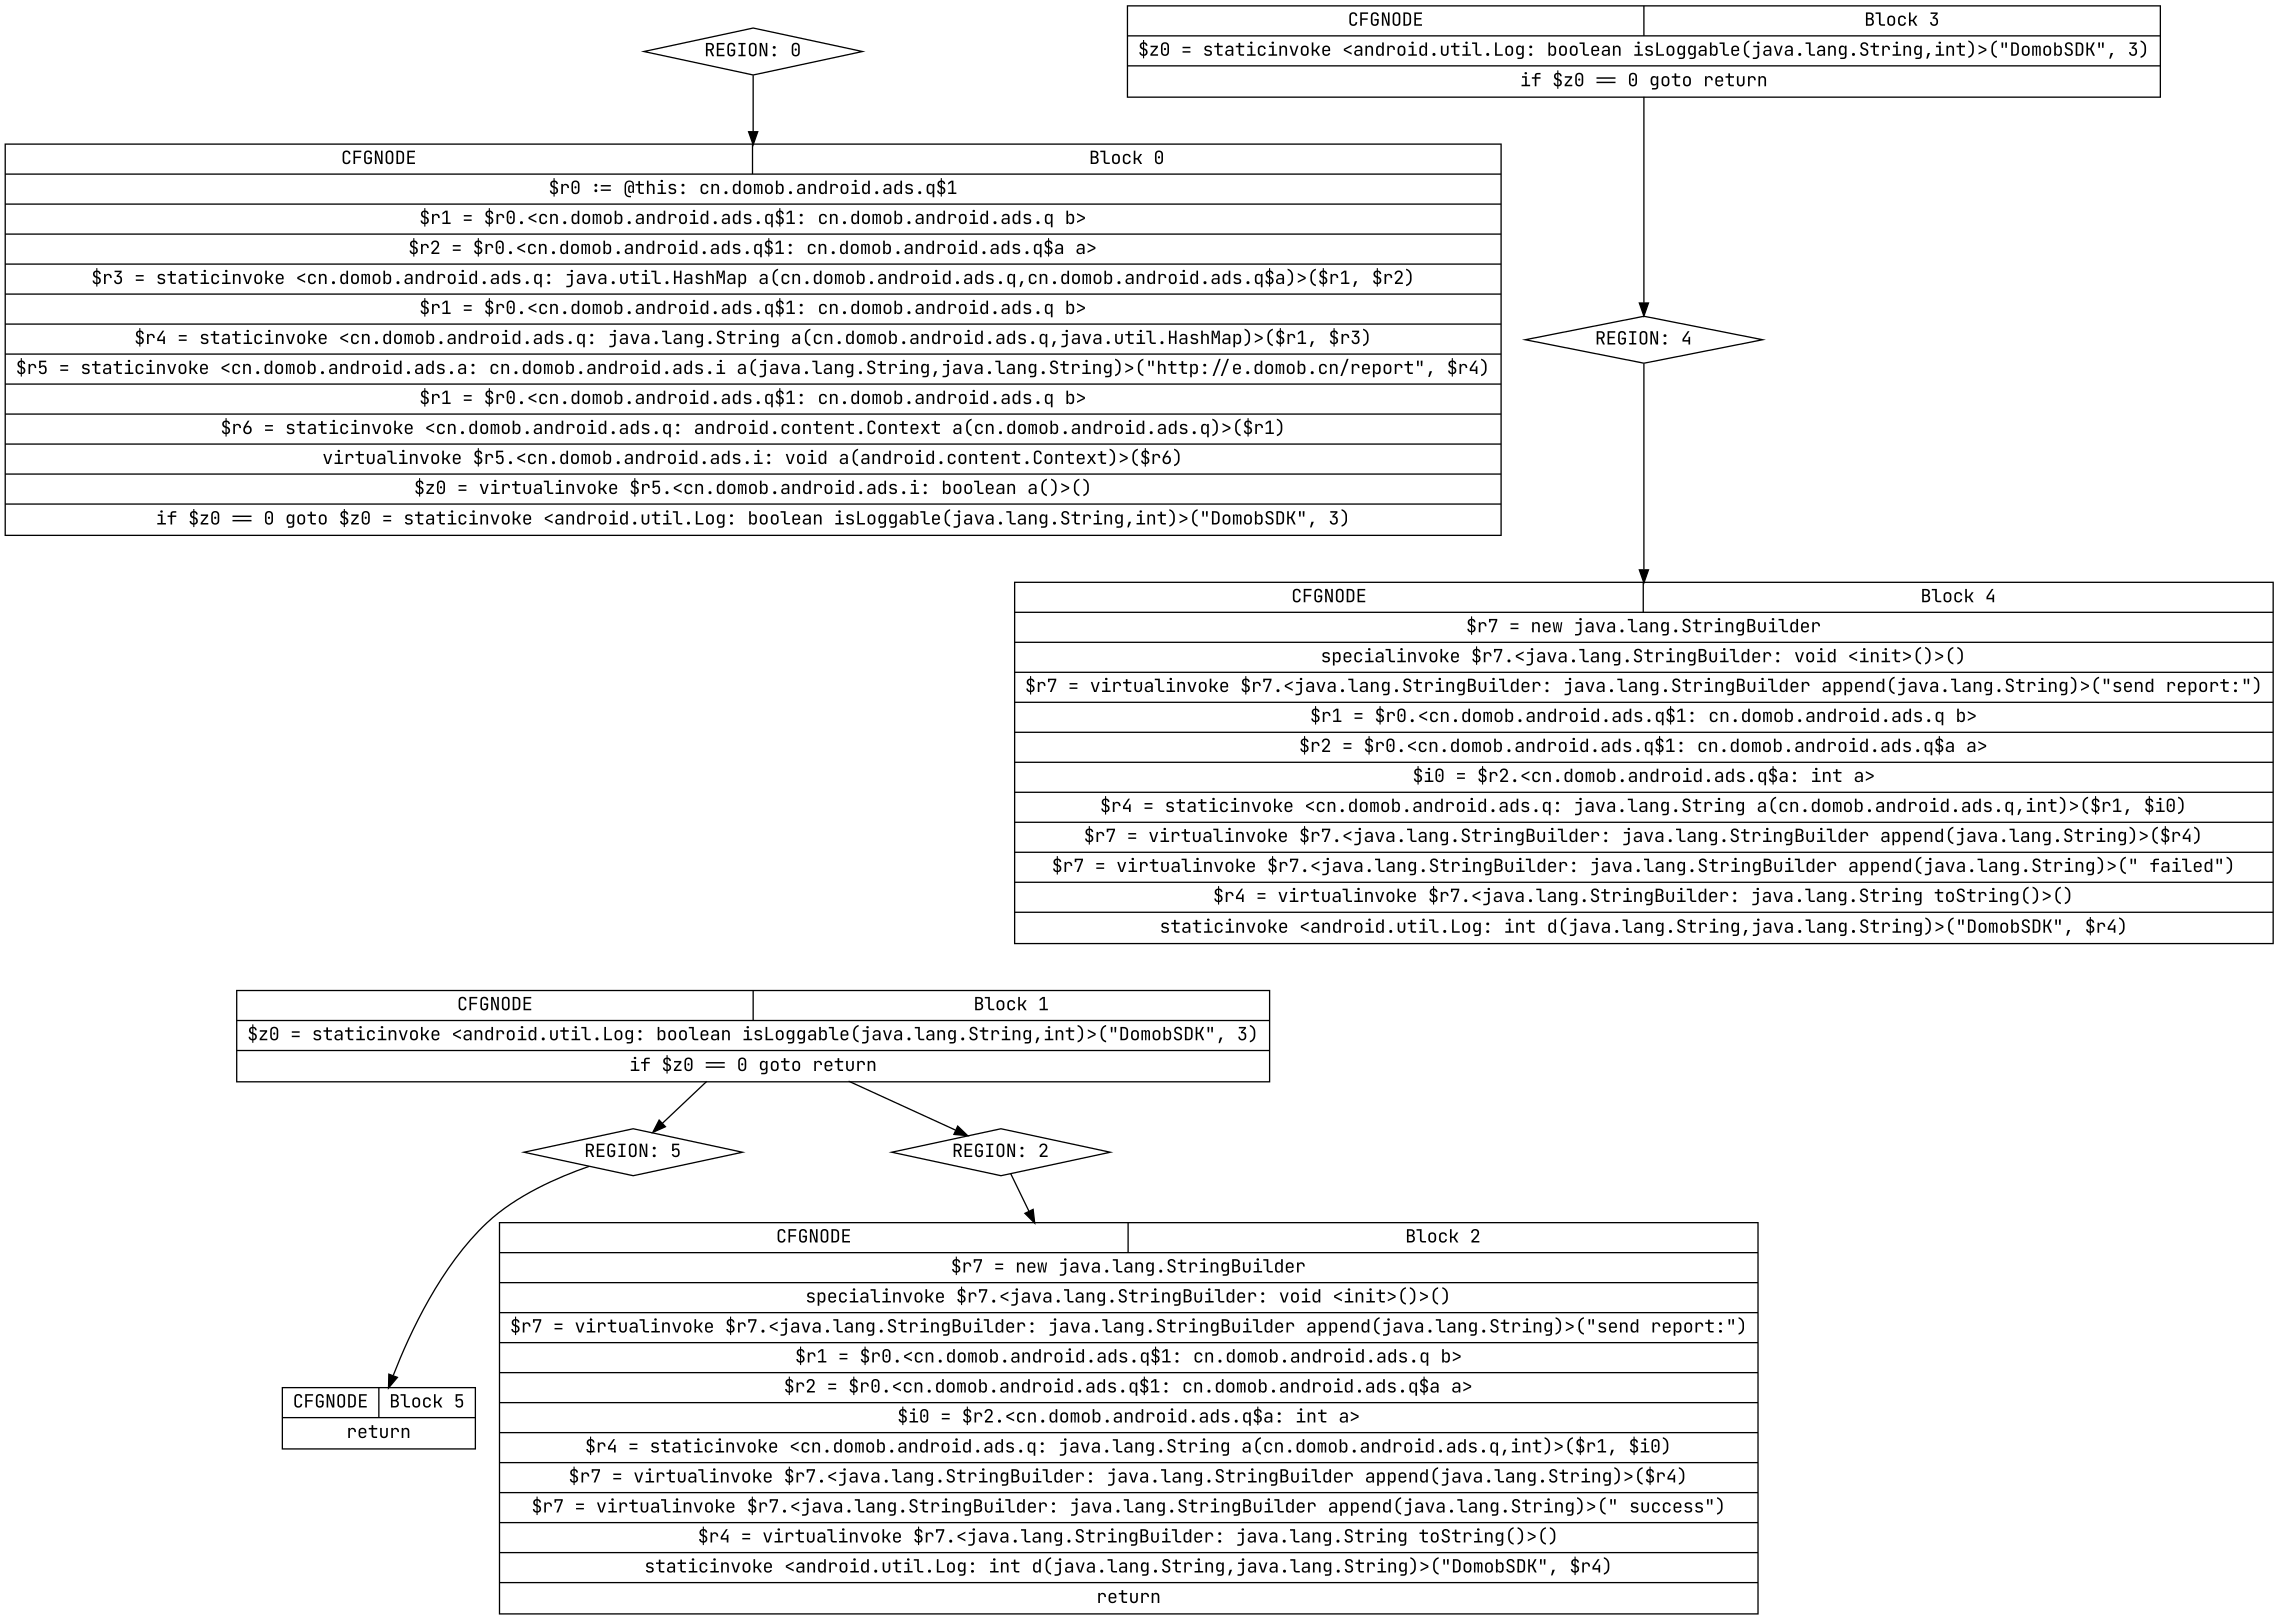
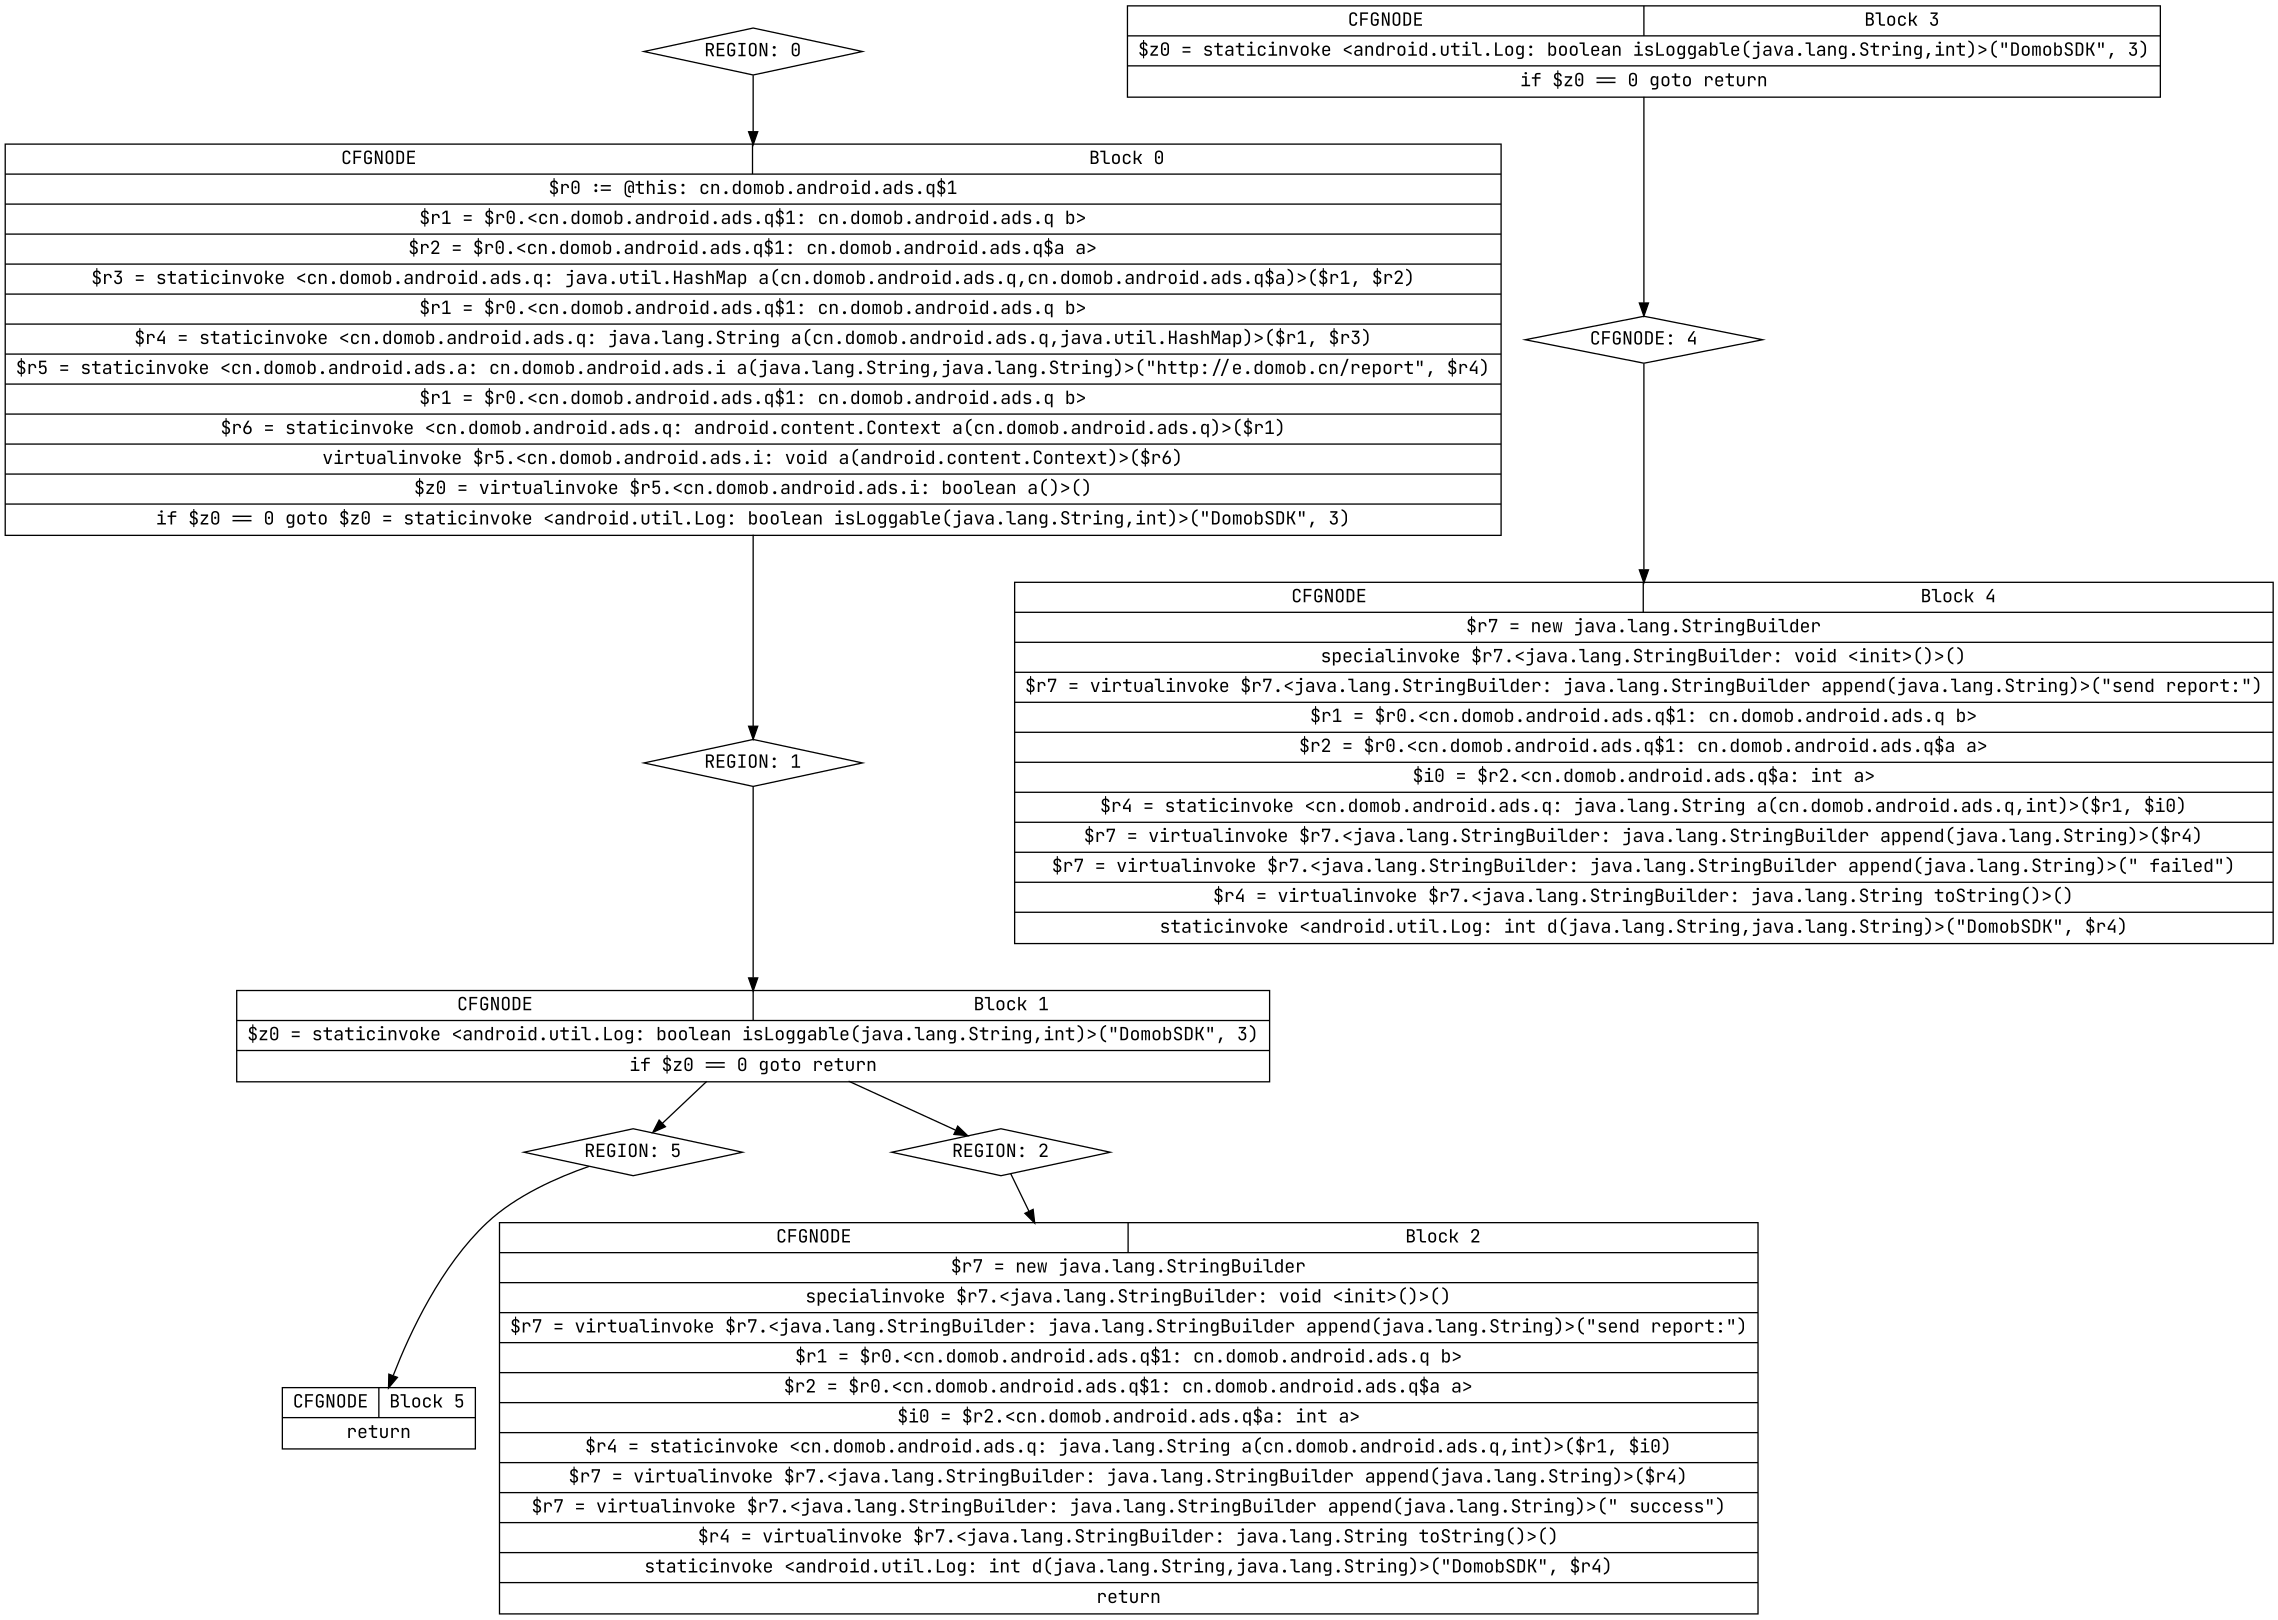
(1644, 340) -> (1644, 340)
none -> (753, 763)
